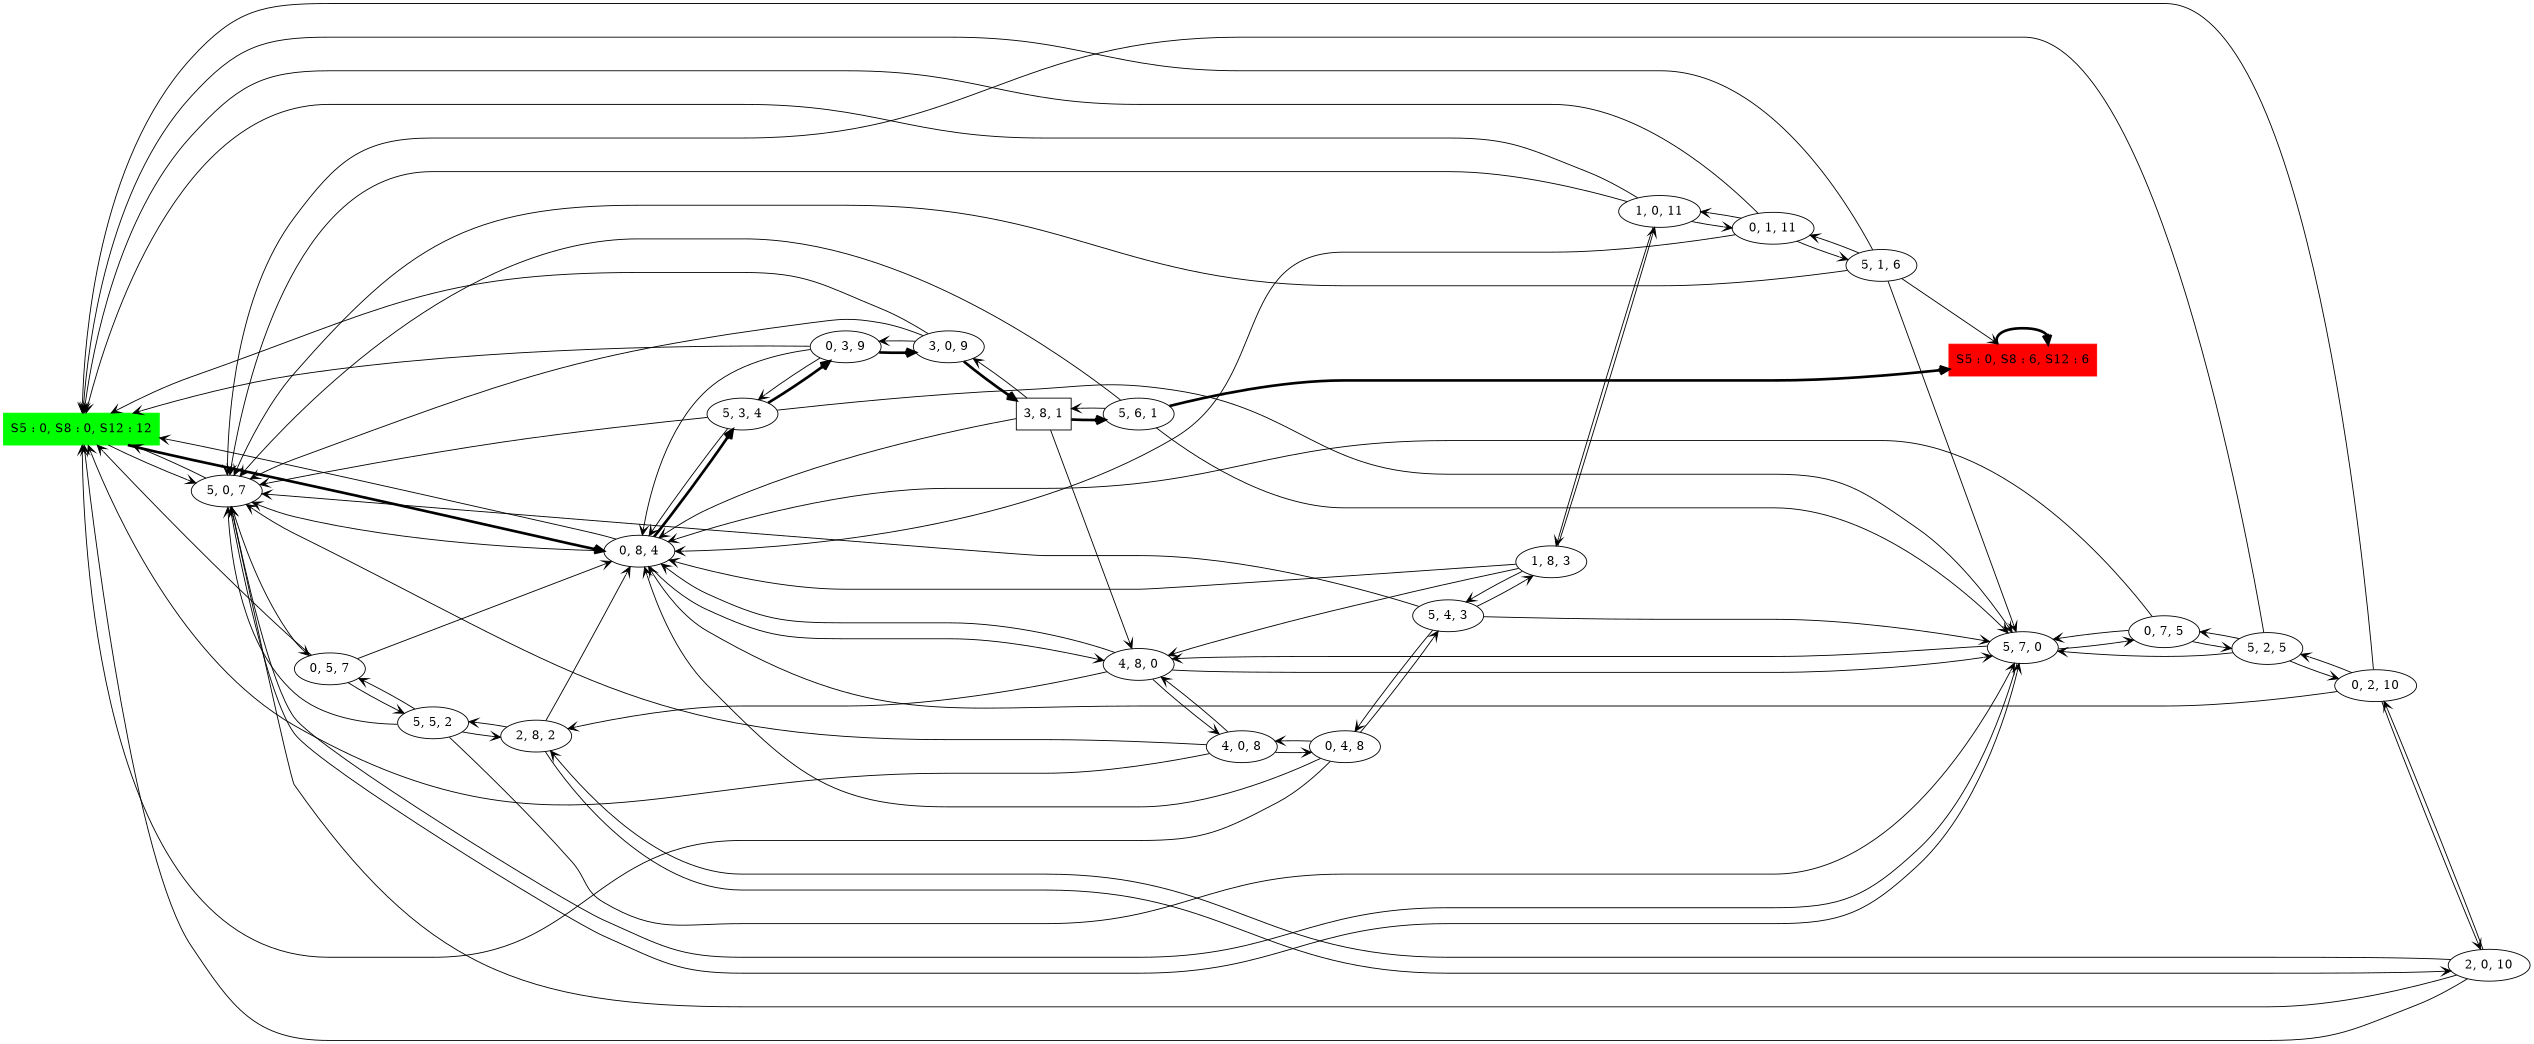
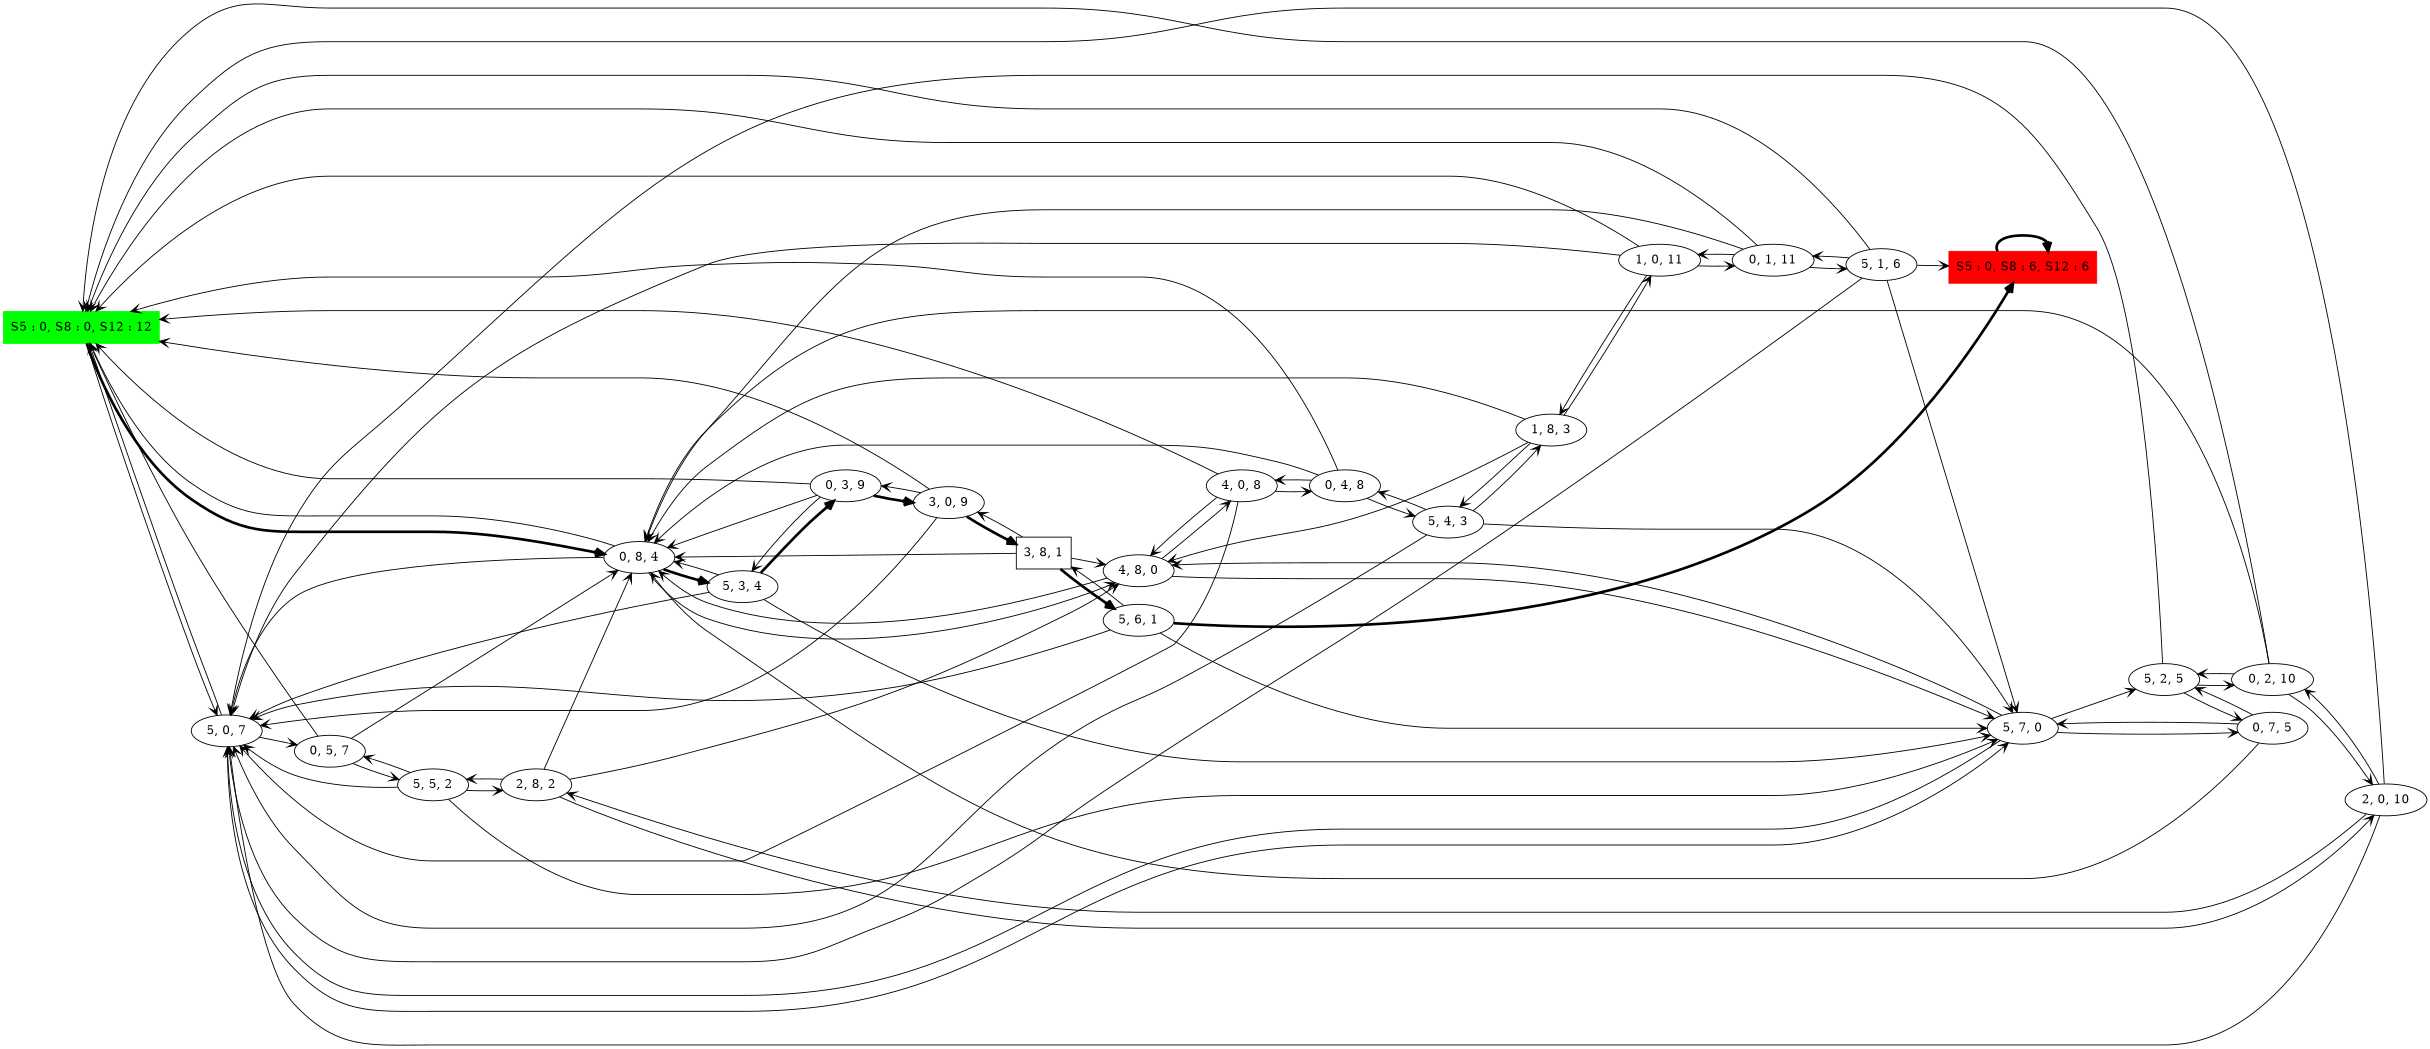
(2150, 656) -> (2089, 705)
(843, 706) -> (849, 707)
